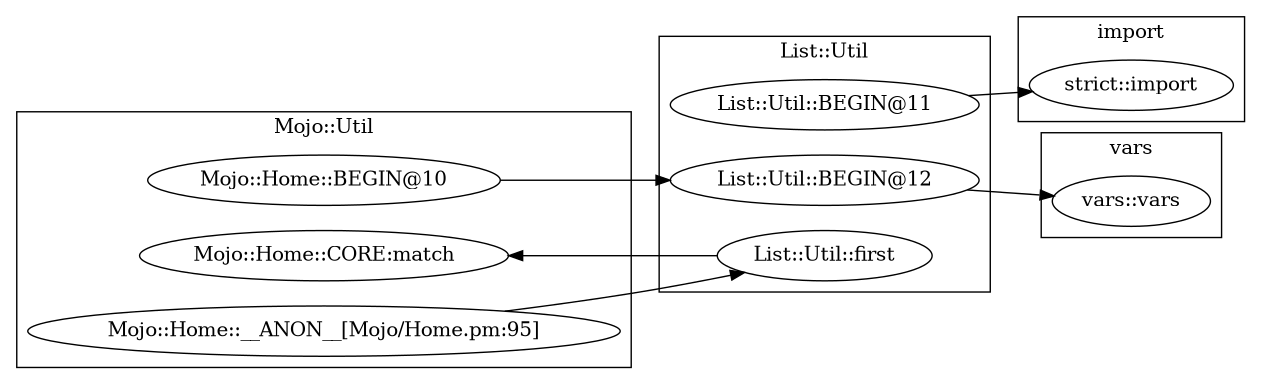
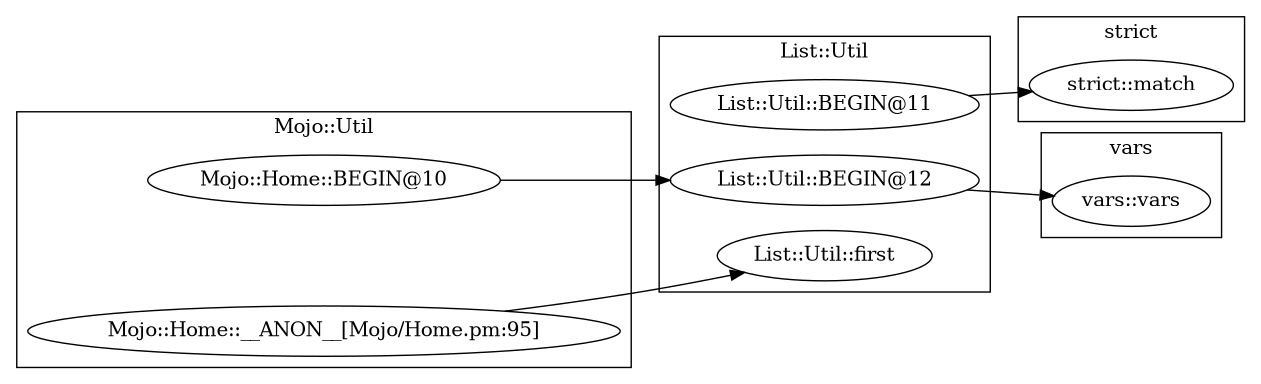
(1131, 33) -> (1131, 33)
(1131, 85) -> (1131, 85)
(324, 256) -> none
